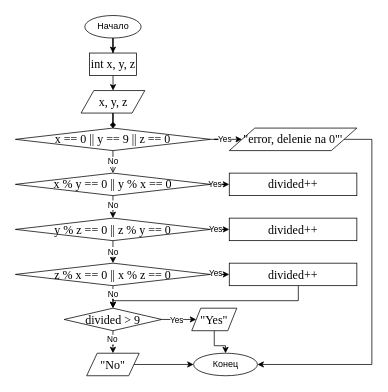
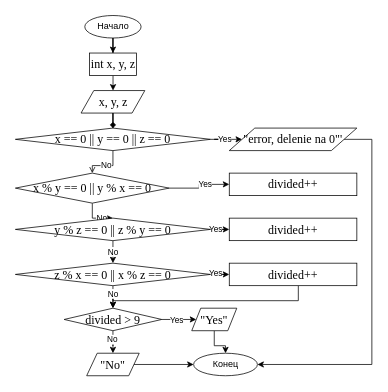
(113, 139) -> (113, 139)
(113, 184) -> (92, 188)
